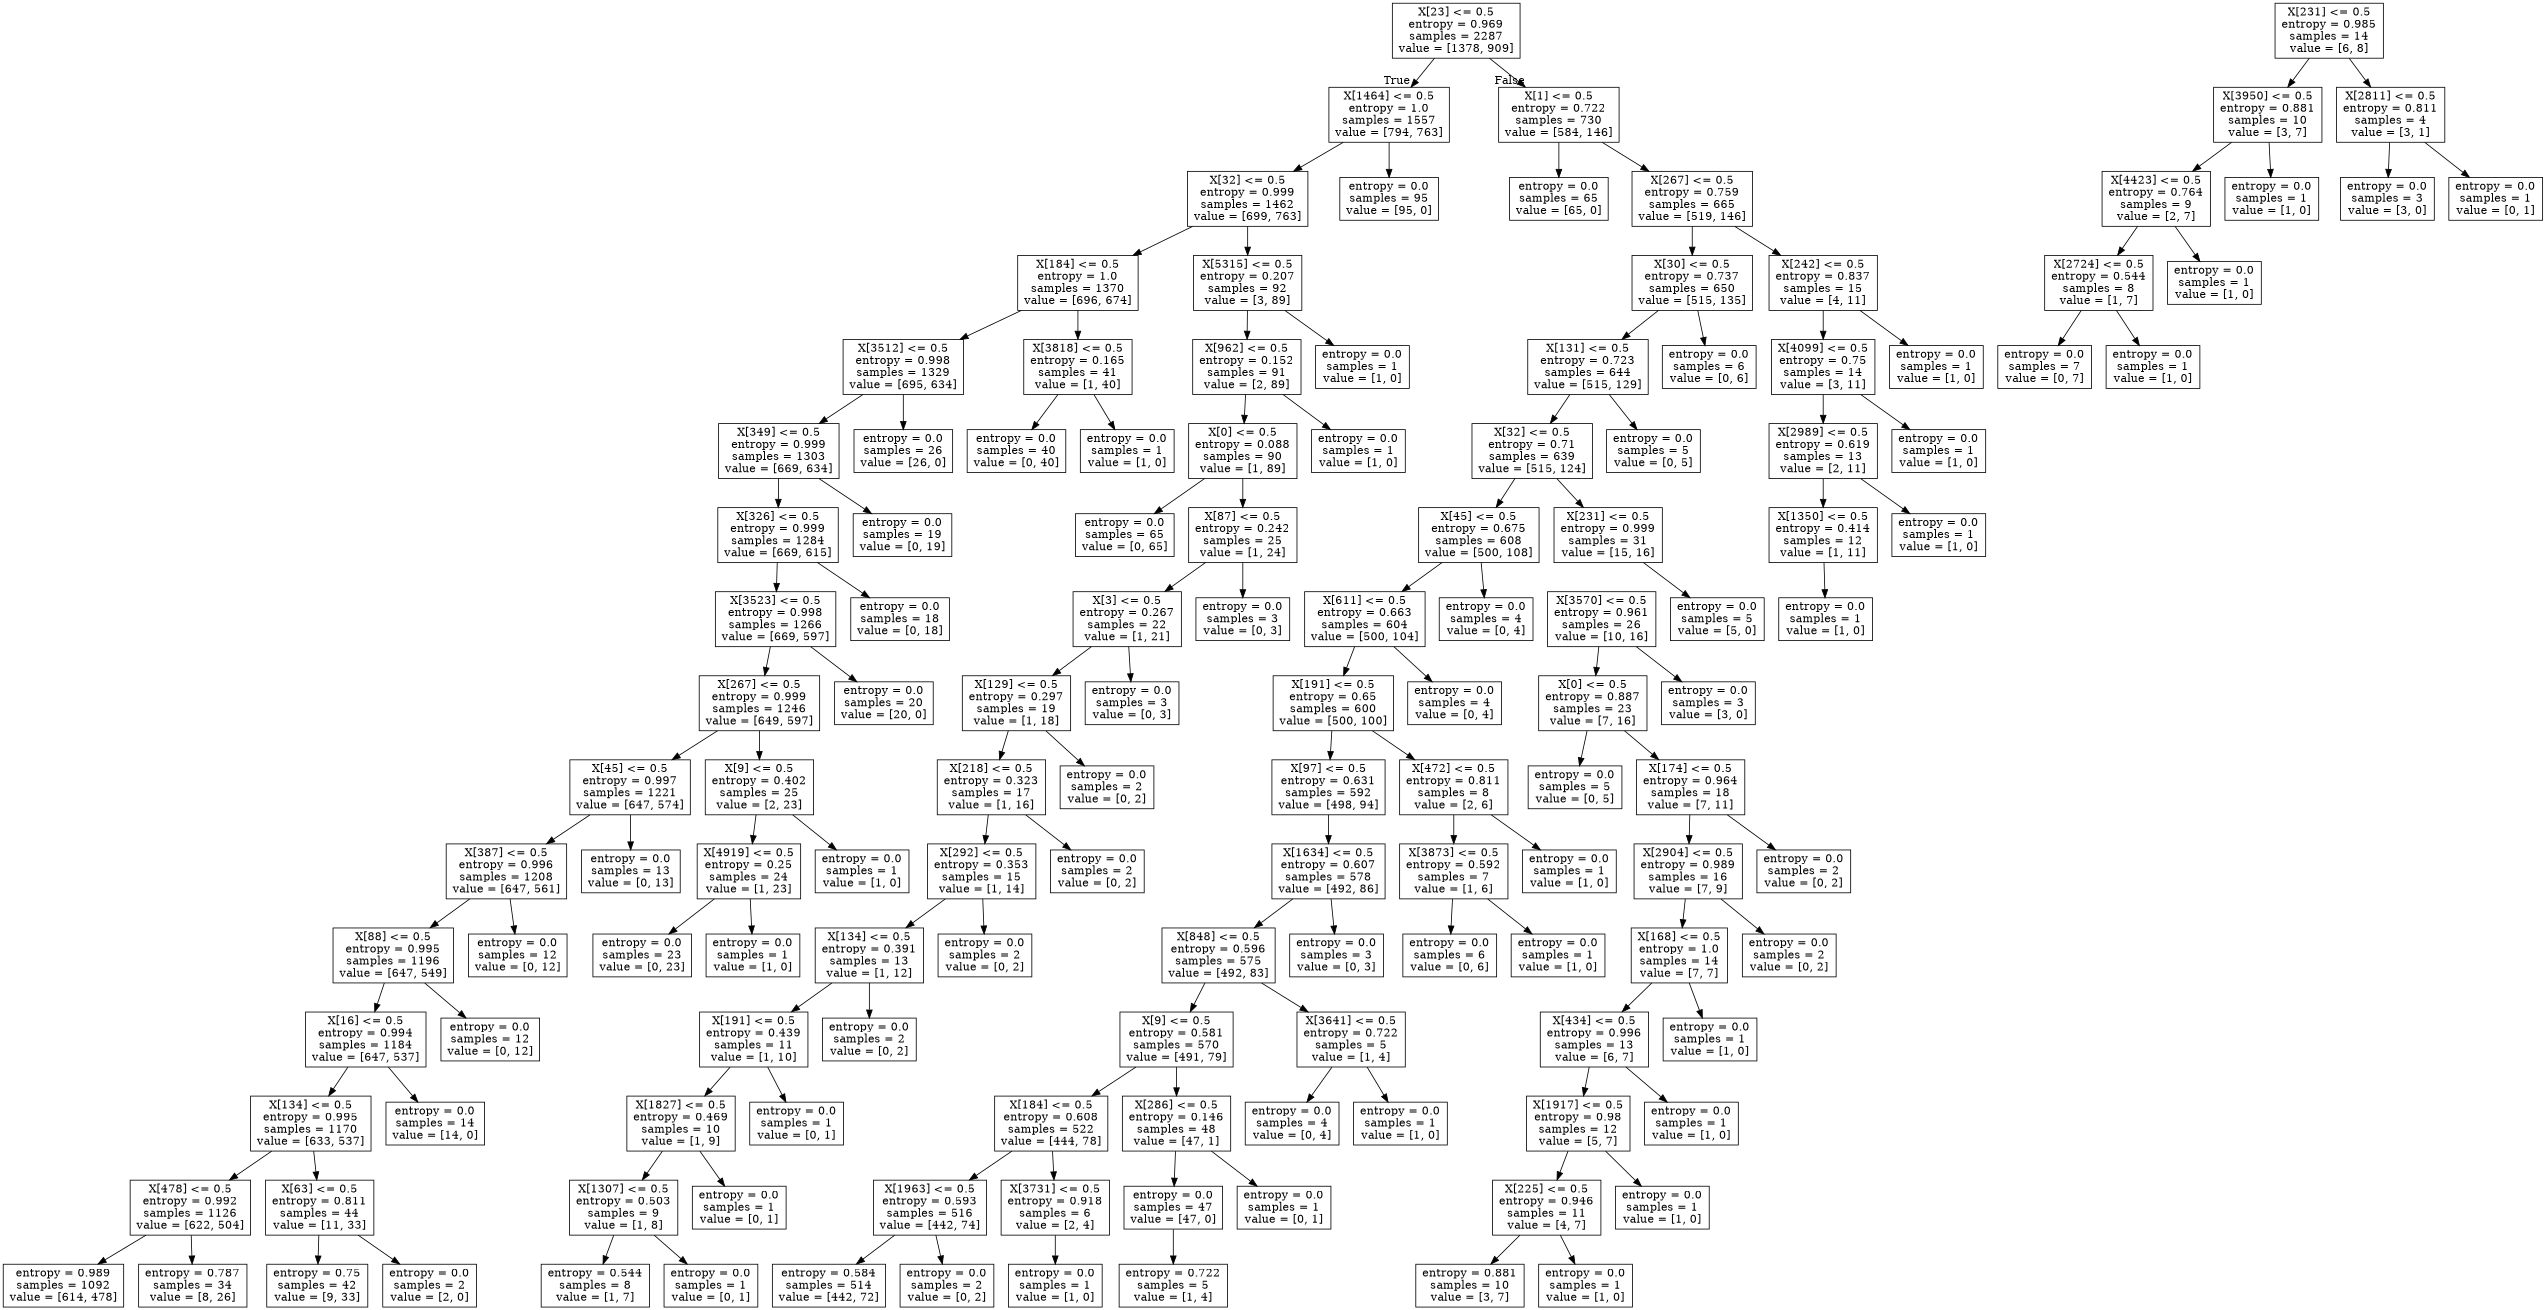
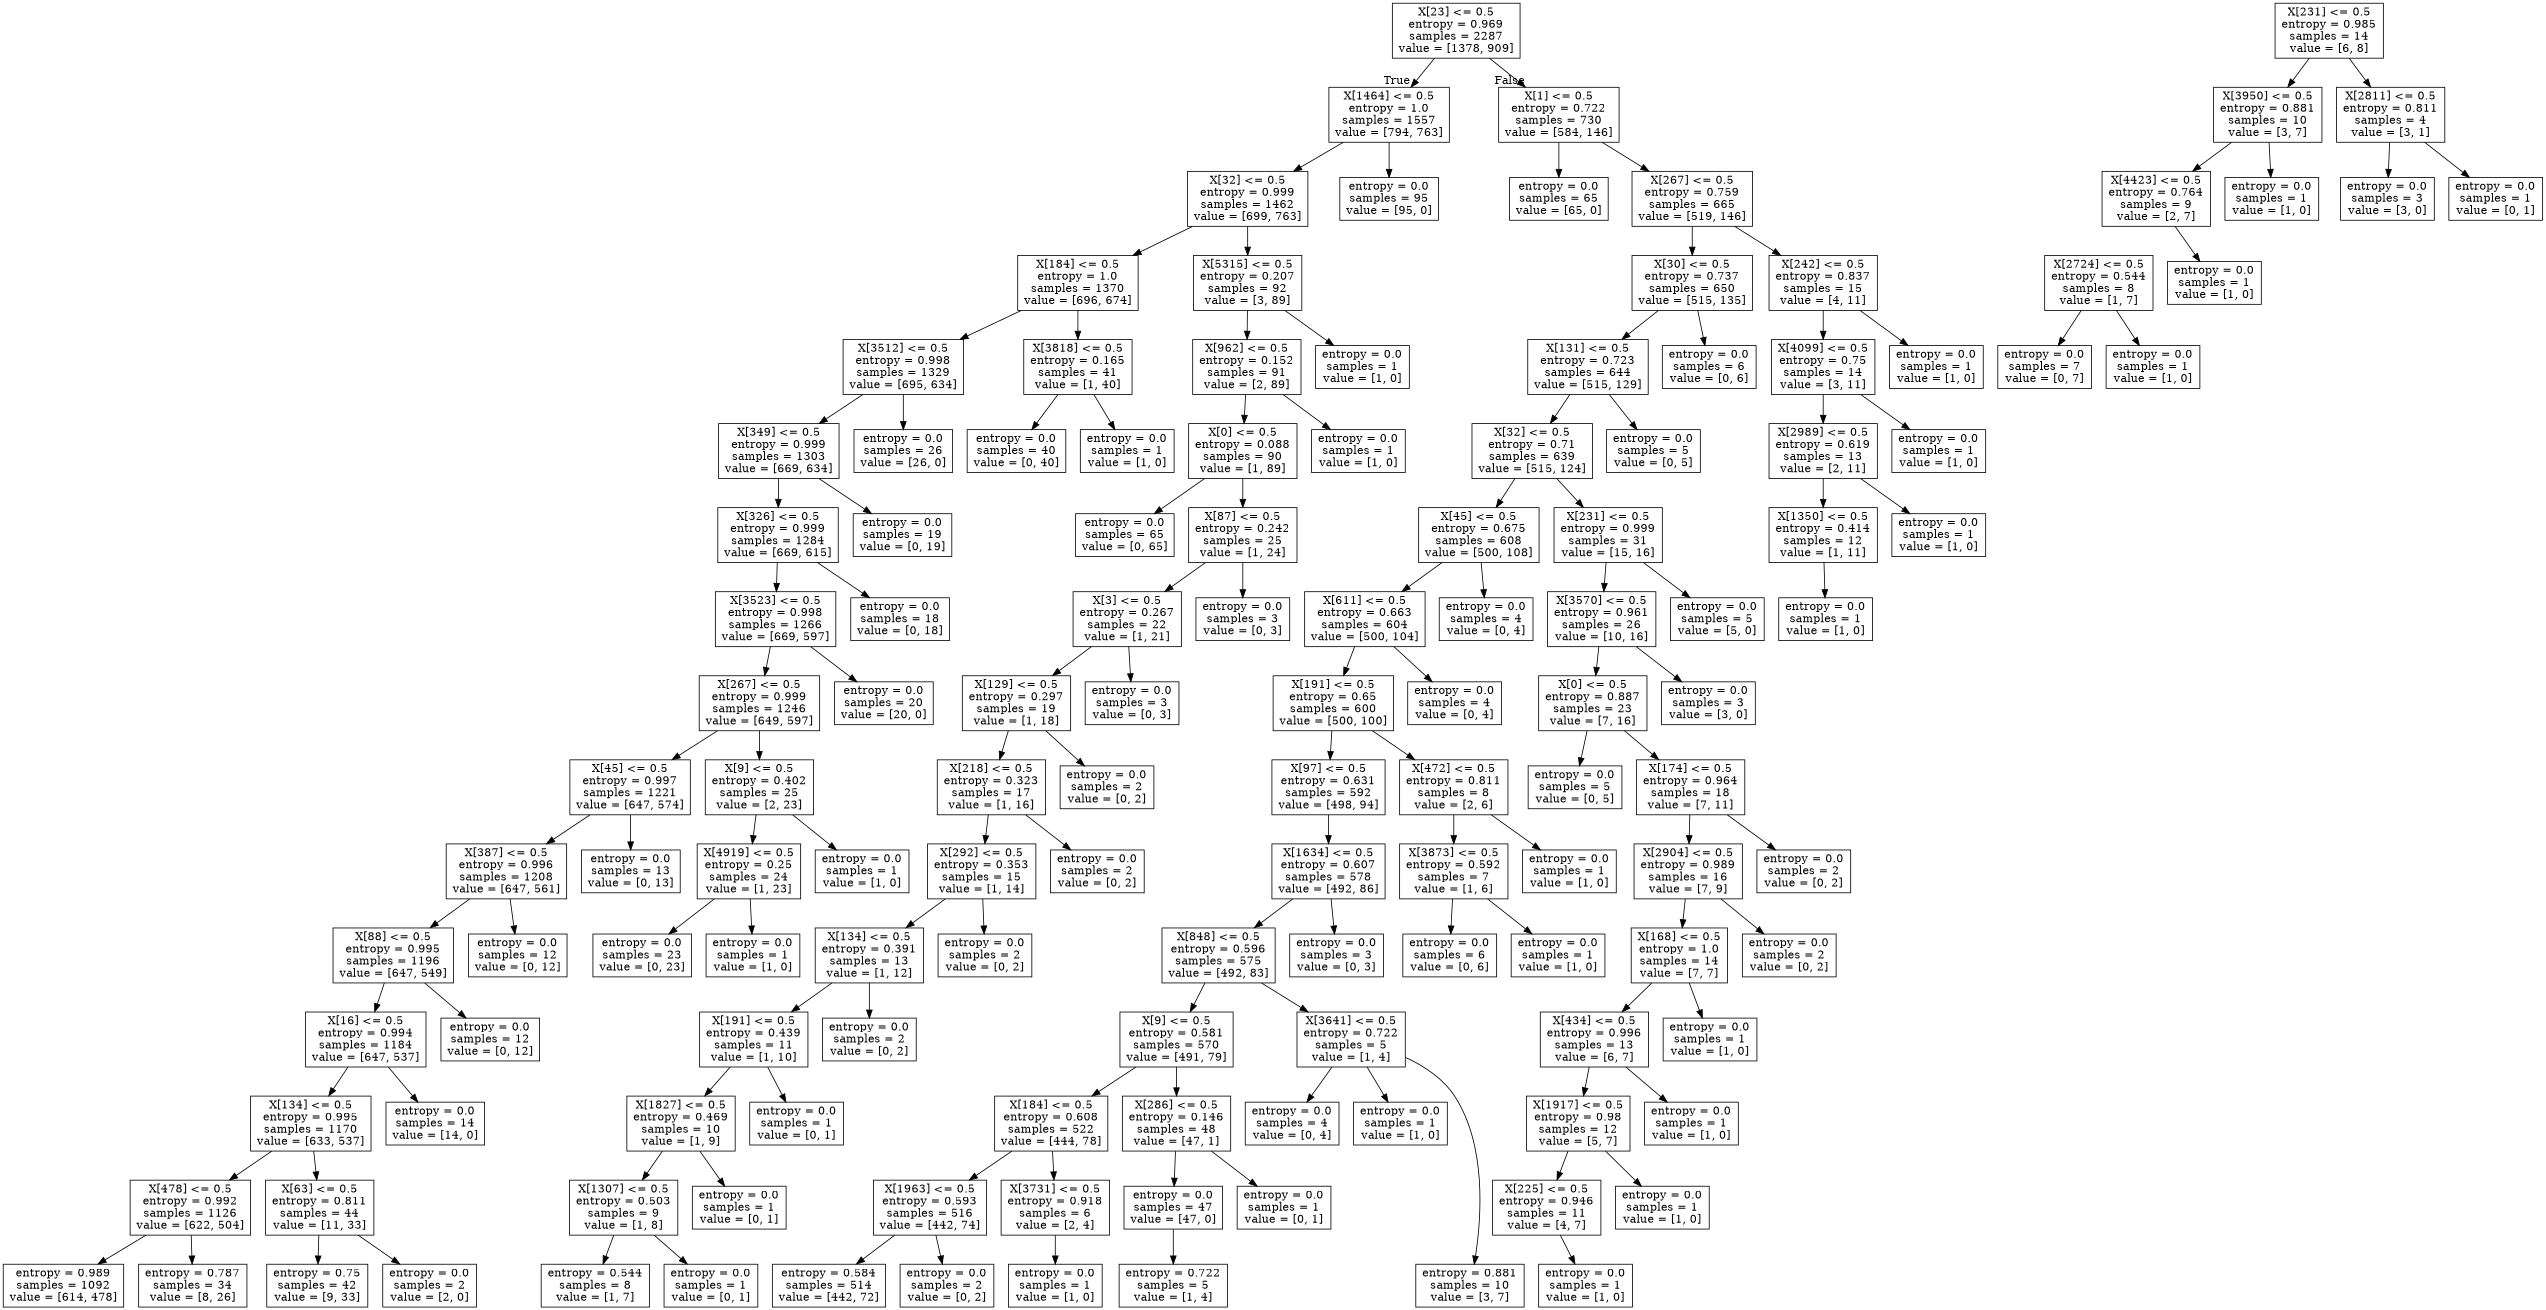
(2130, 237) -> none
none -> (1605, 573)
(1508, 1247) -> (1474, 1143)
